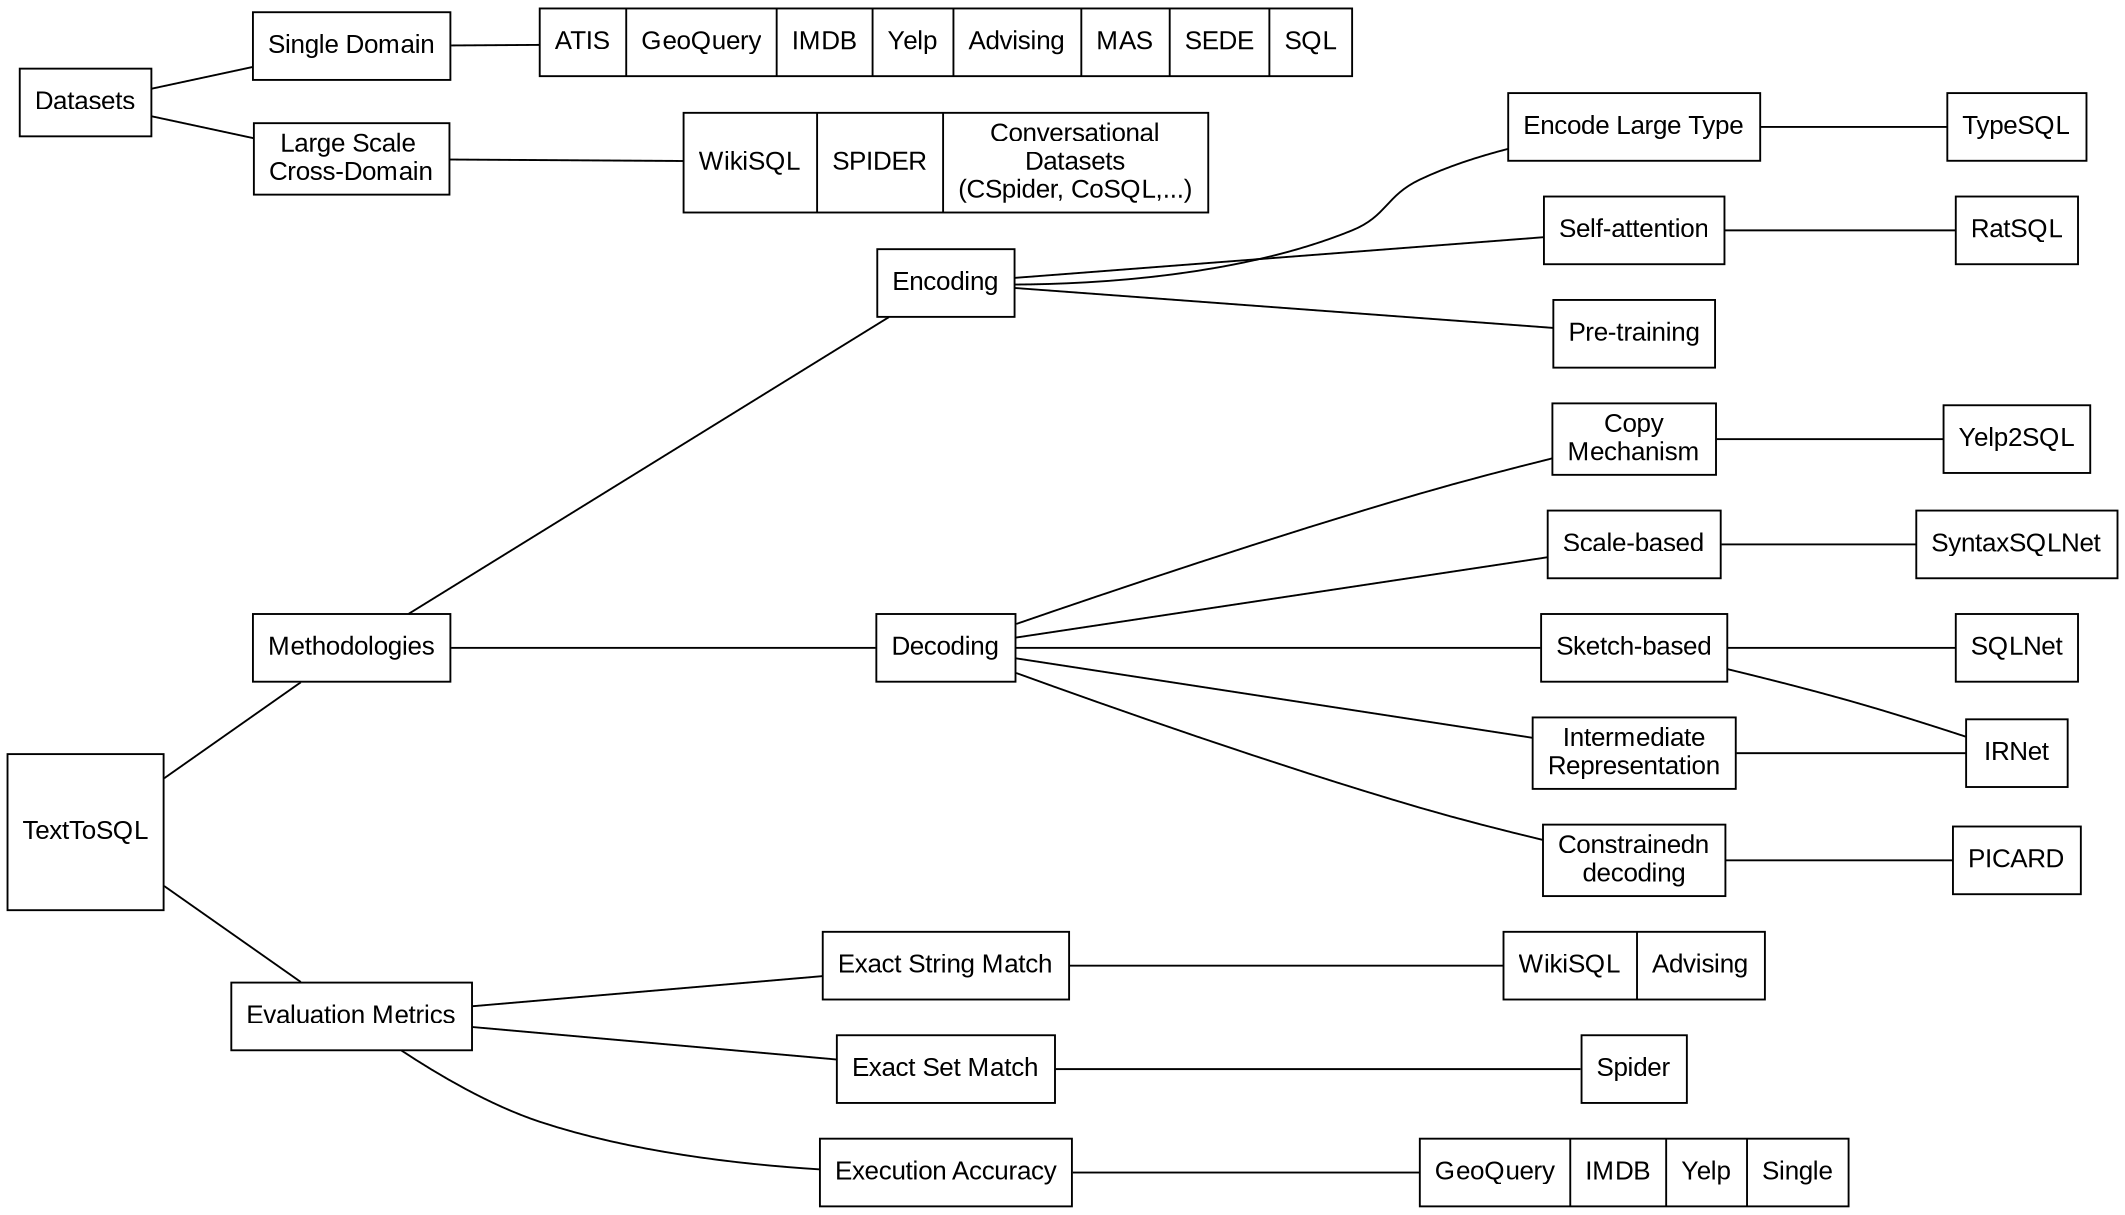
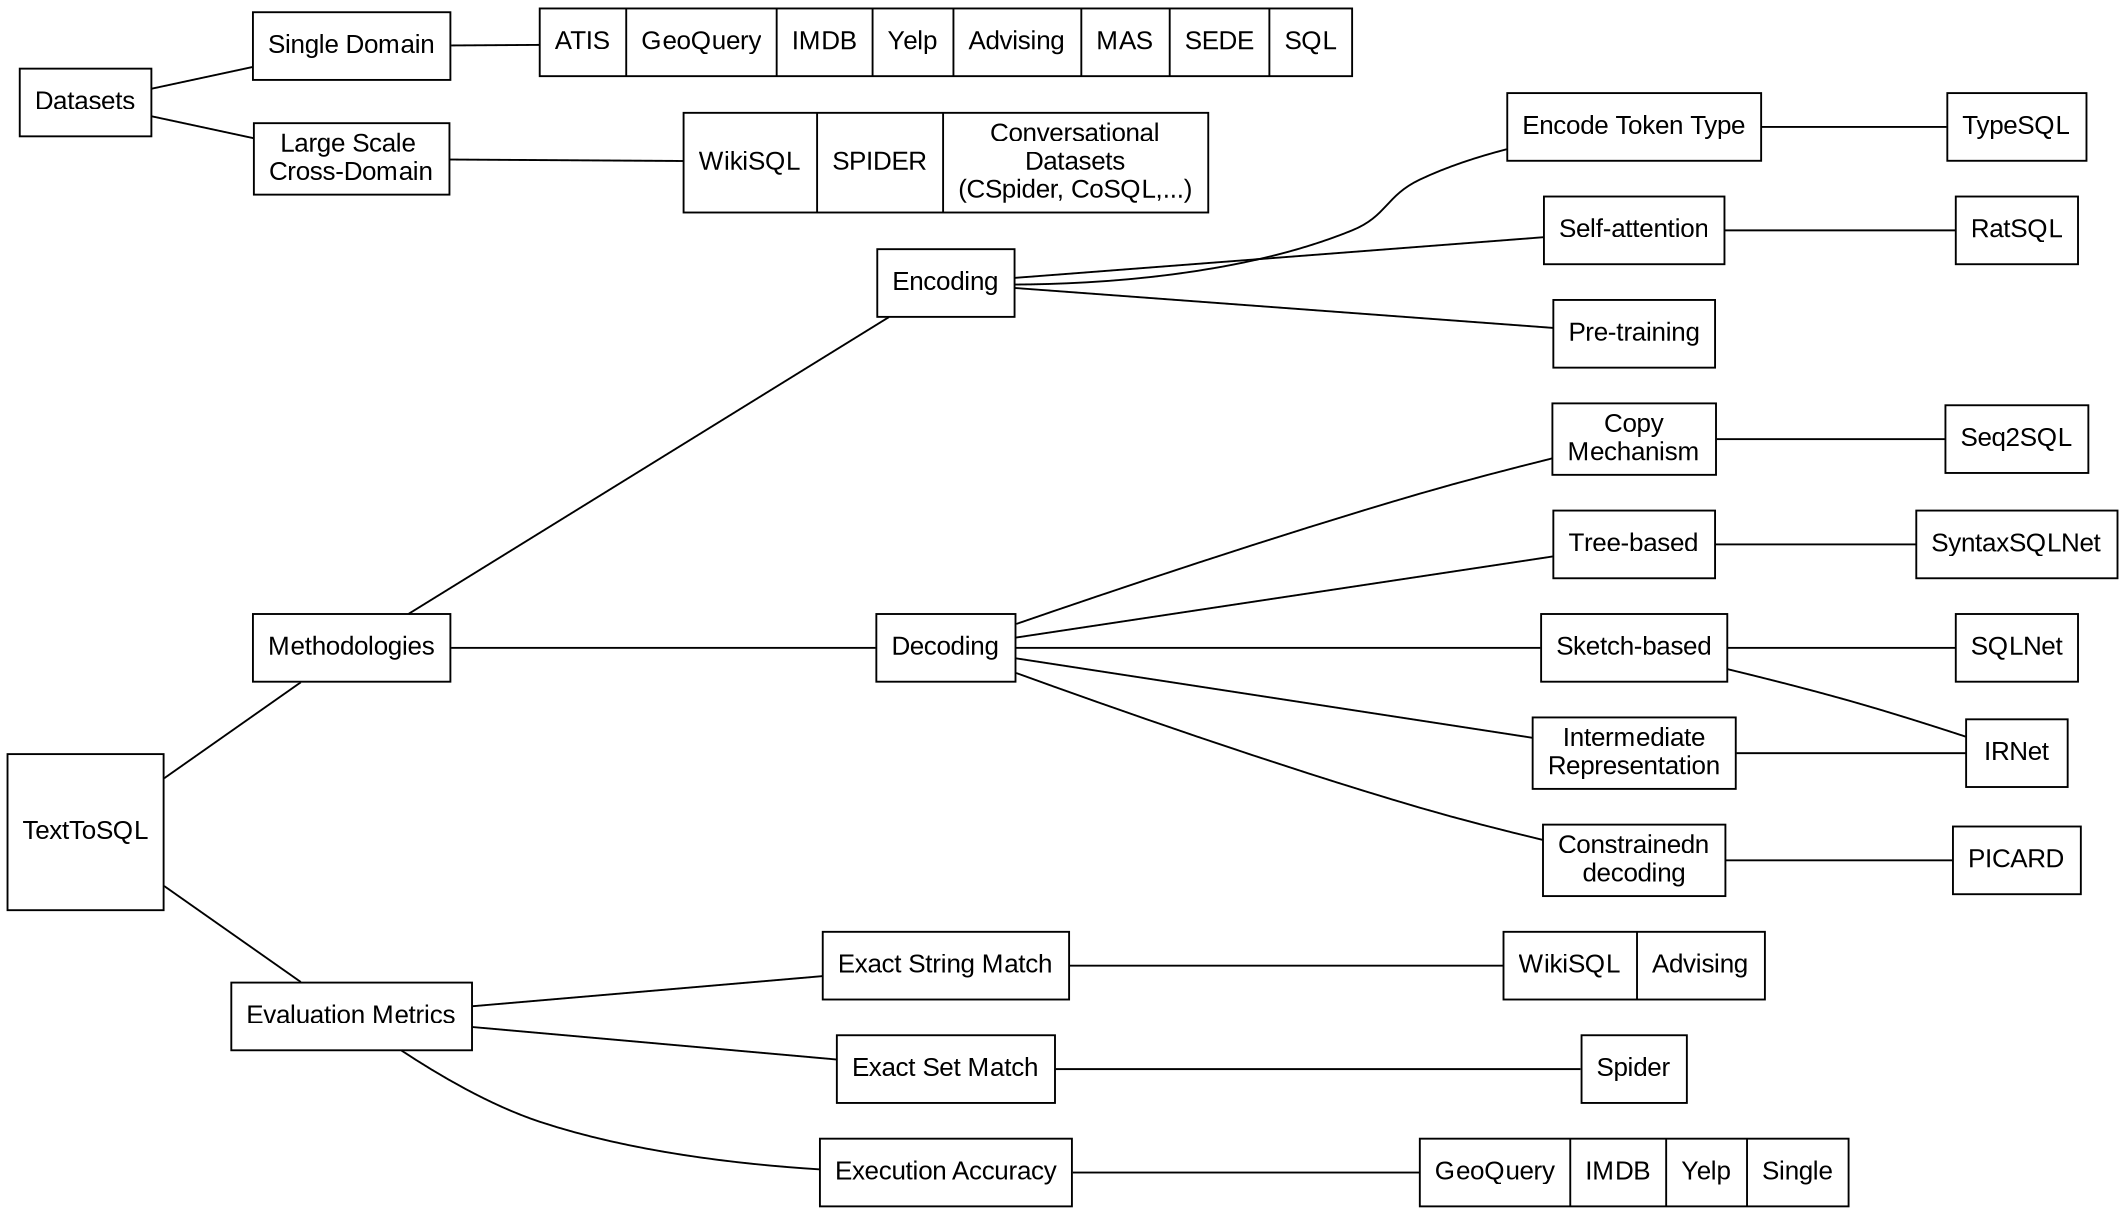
(1634, 127) -> (1634, 127)
(2017, 439) -> (2017, 439)
(1634, 544) -> (1634, 544)
